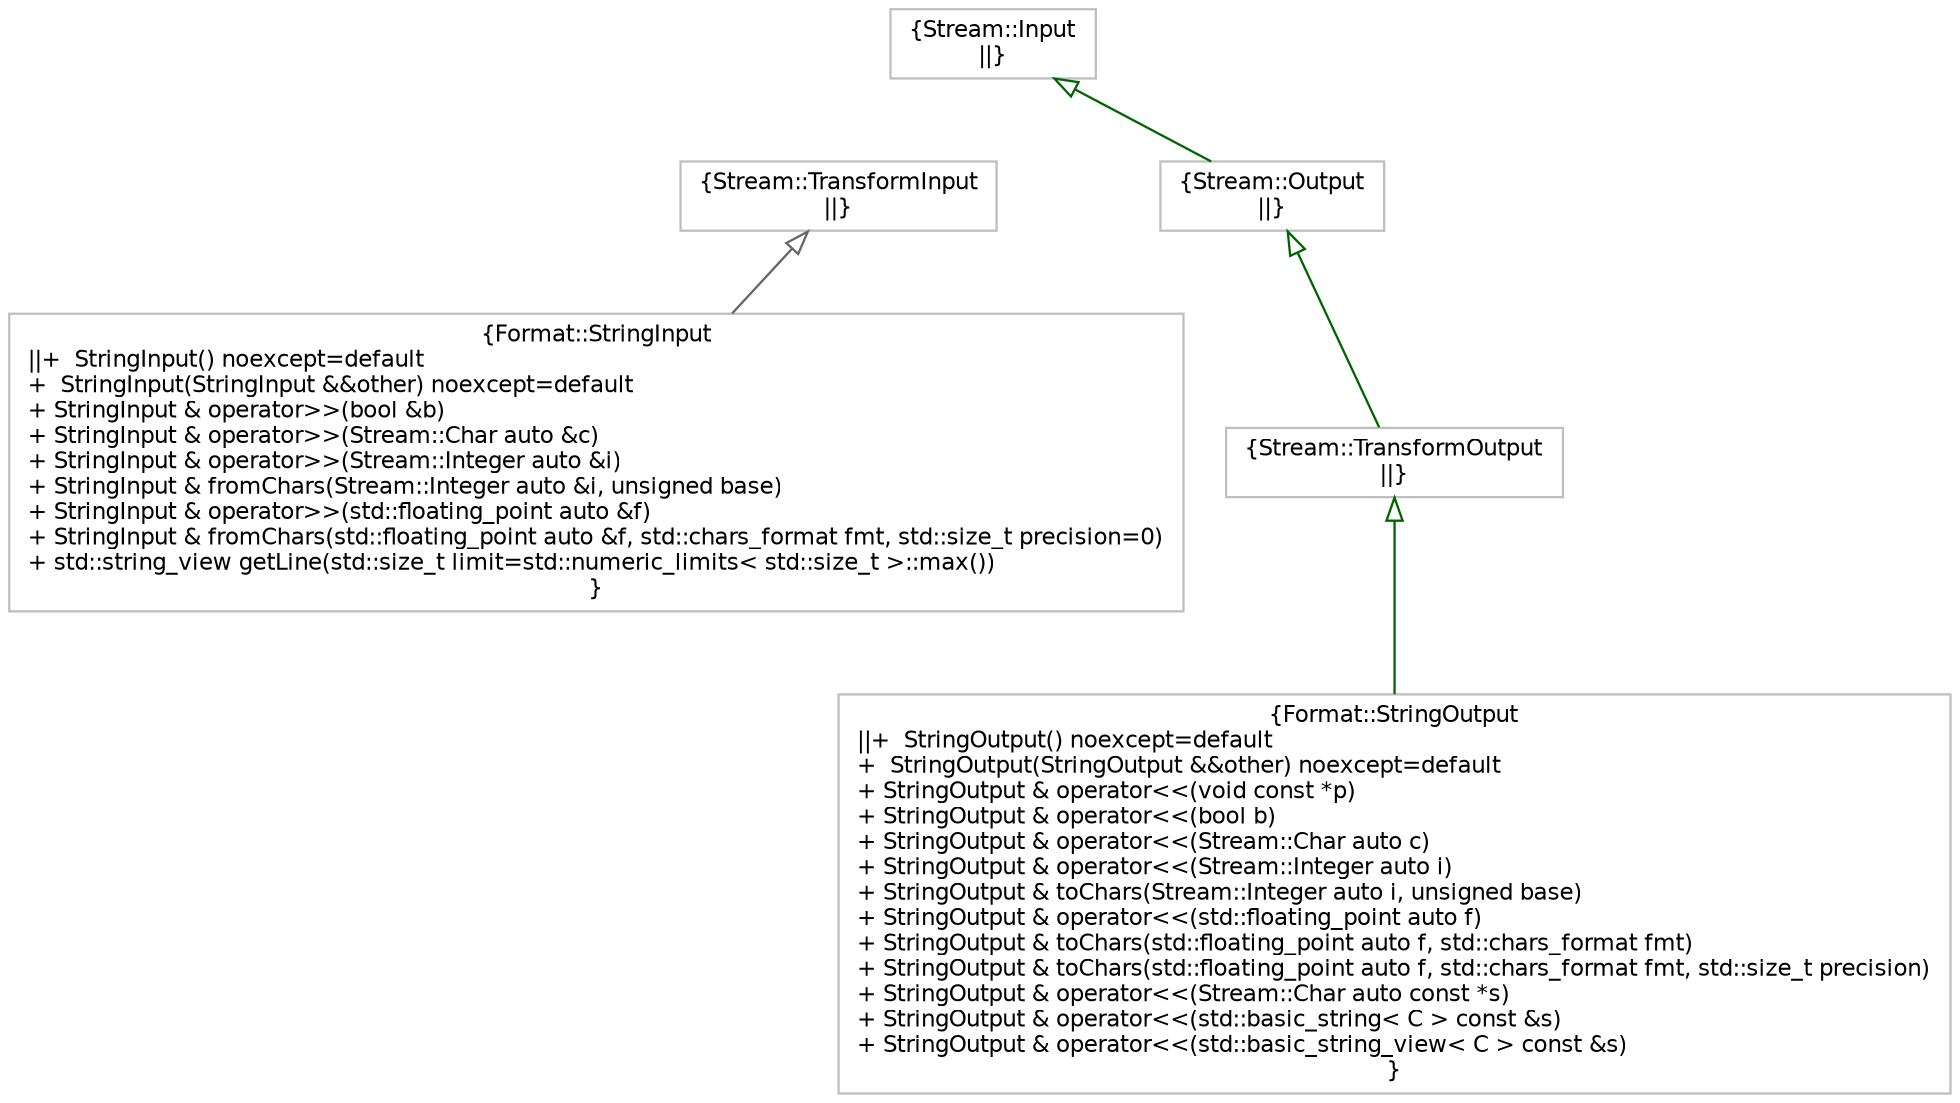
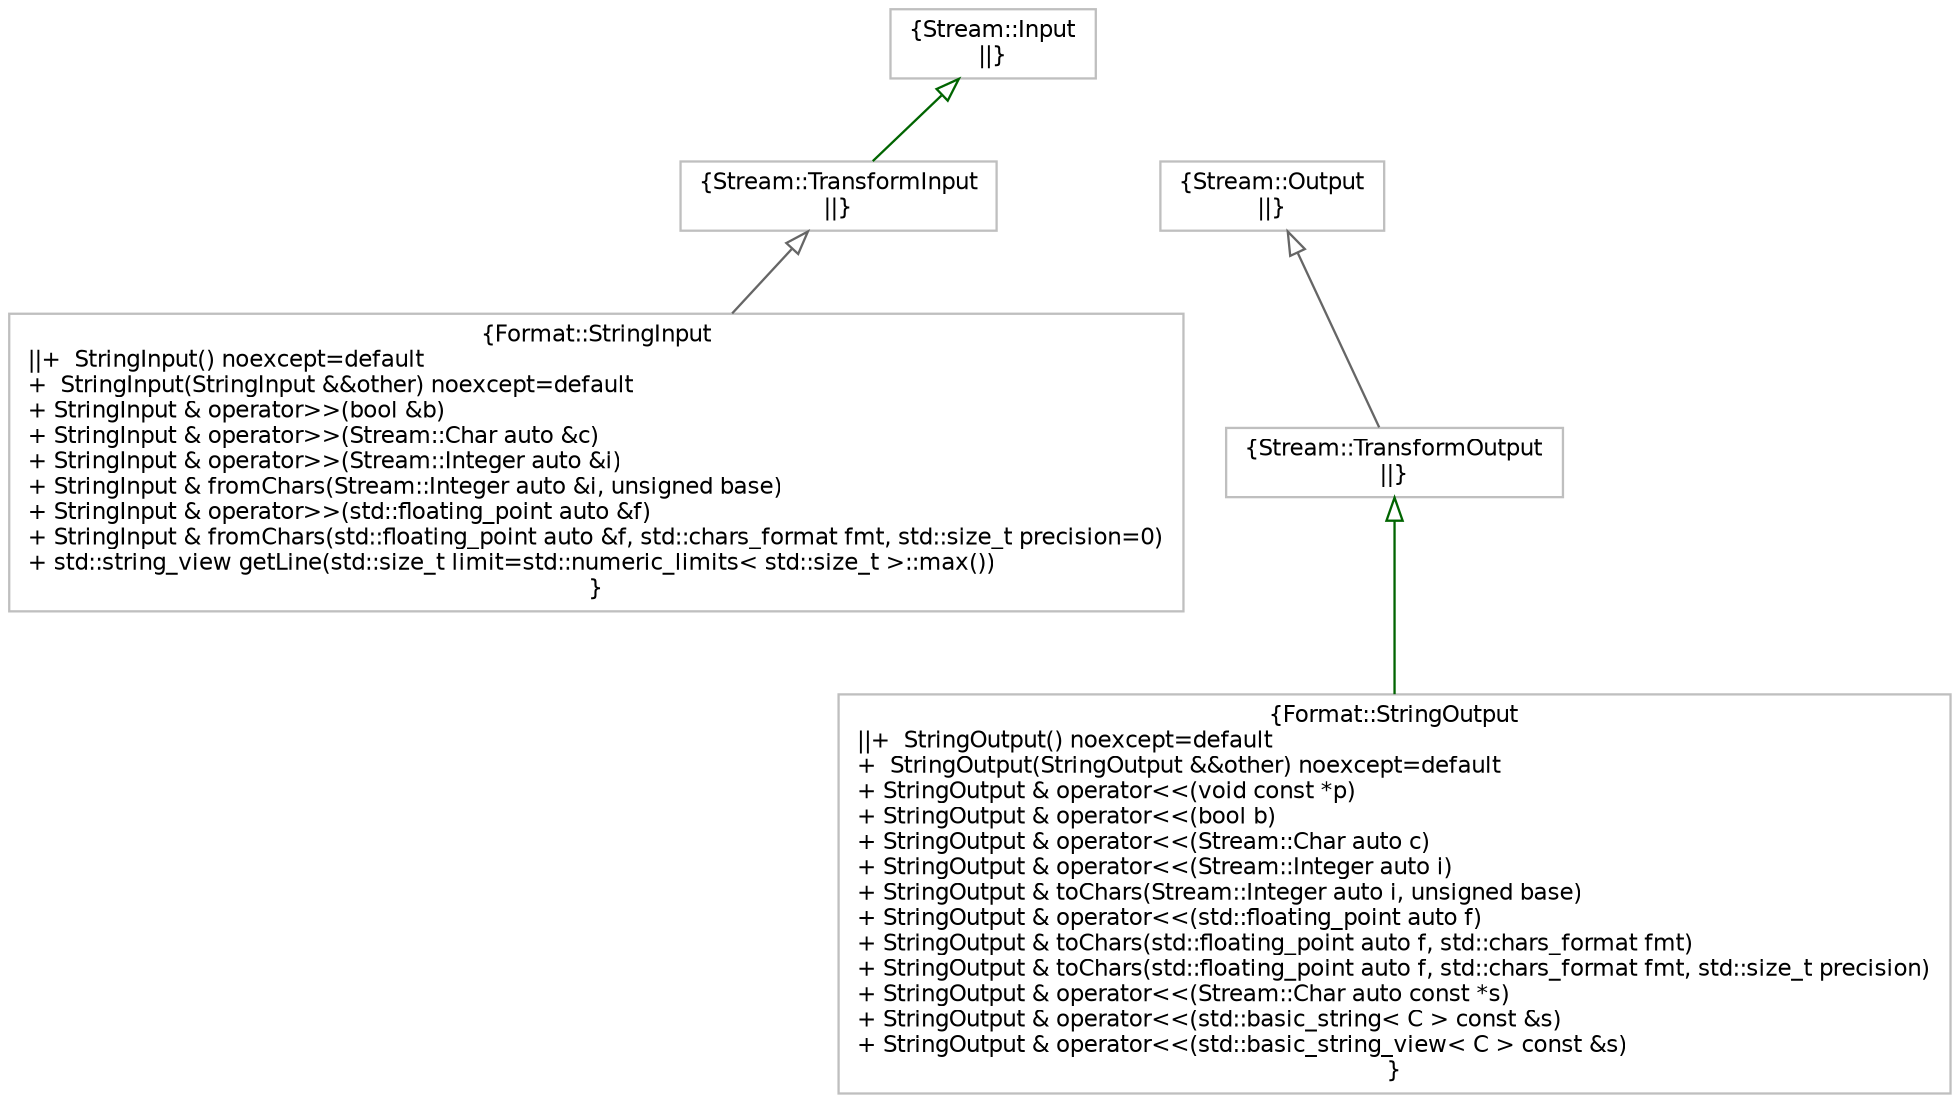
(1143, 125) -> (907, 128)
(1338, 340) -> (1338, 340)
